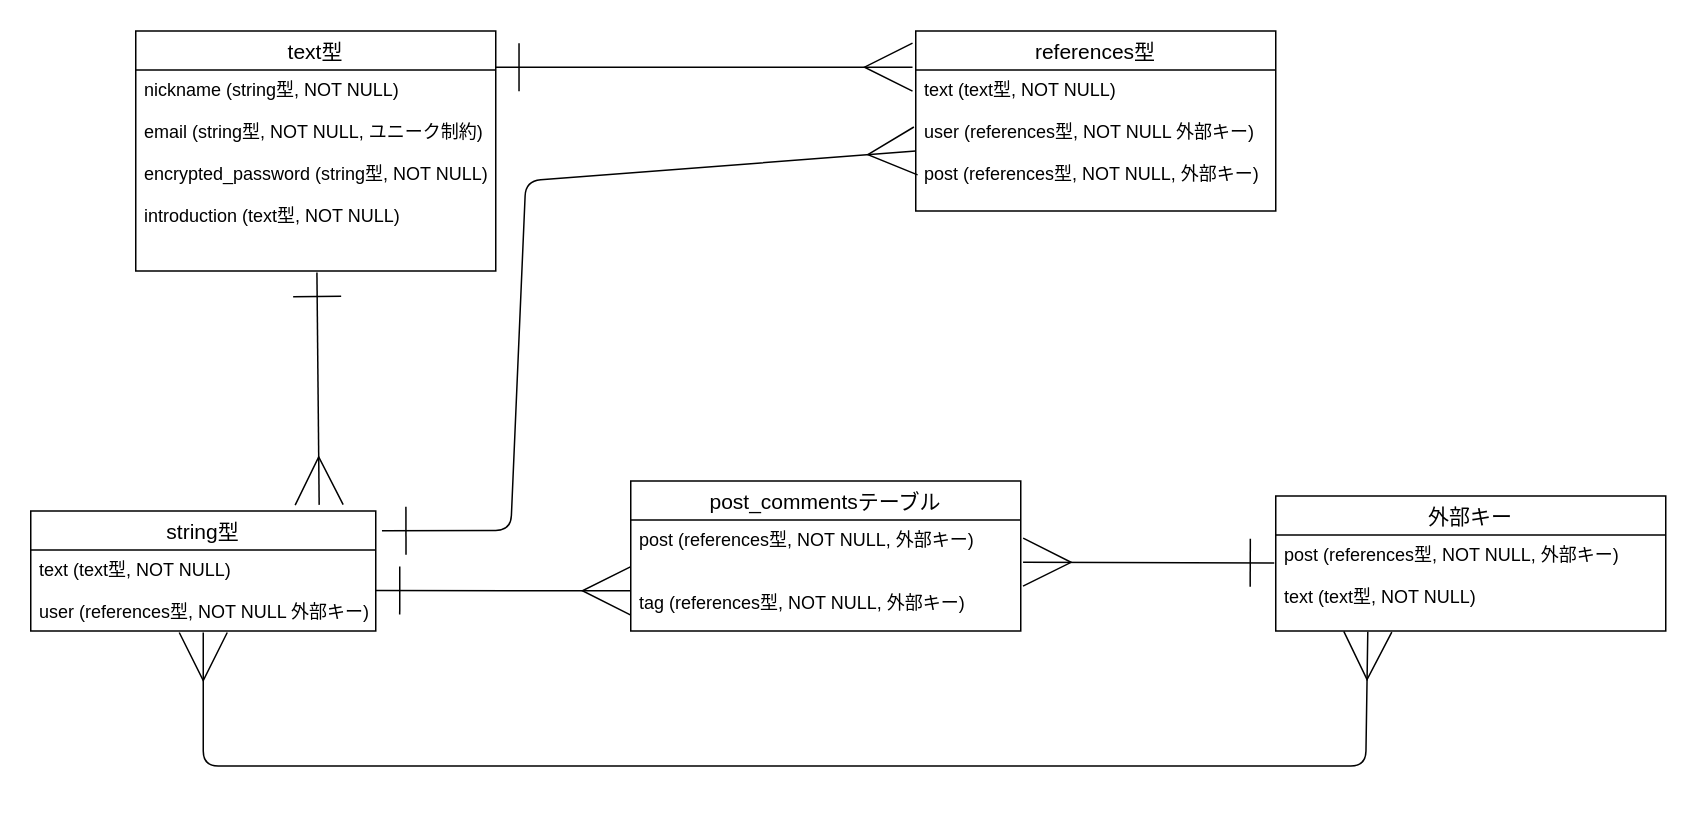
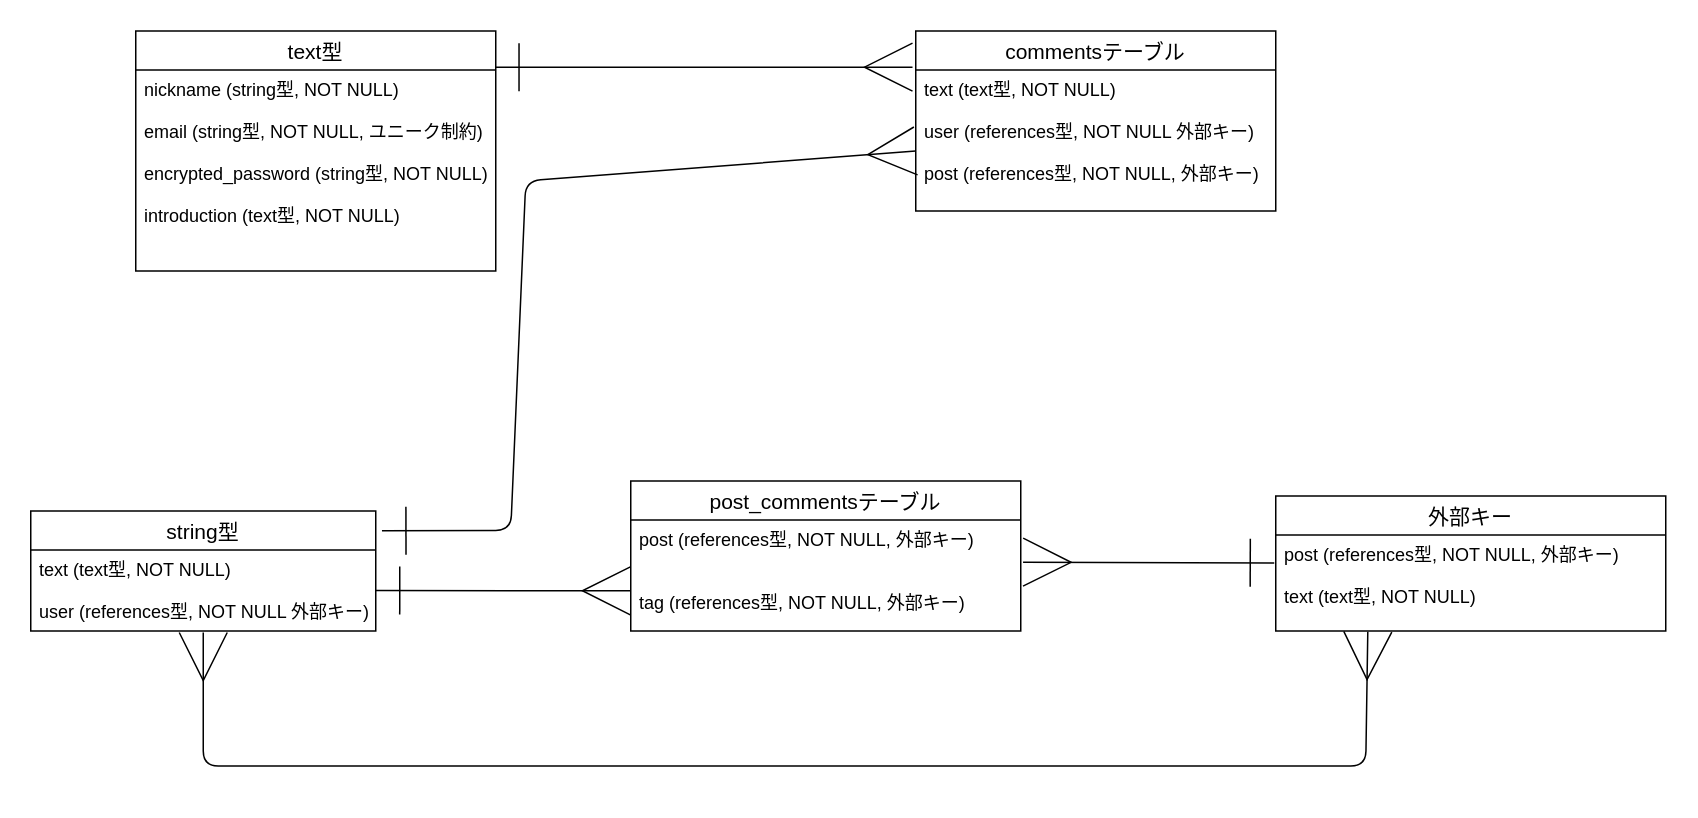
(1095, 52) -> (1095, 52)
(318, 388) -> none
